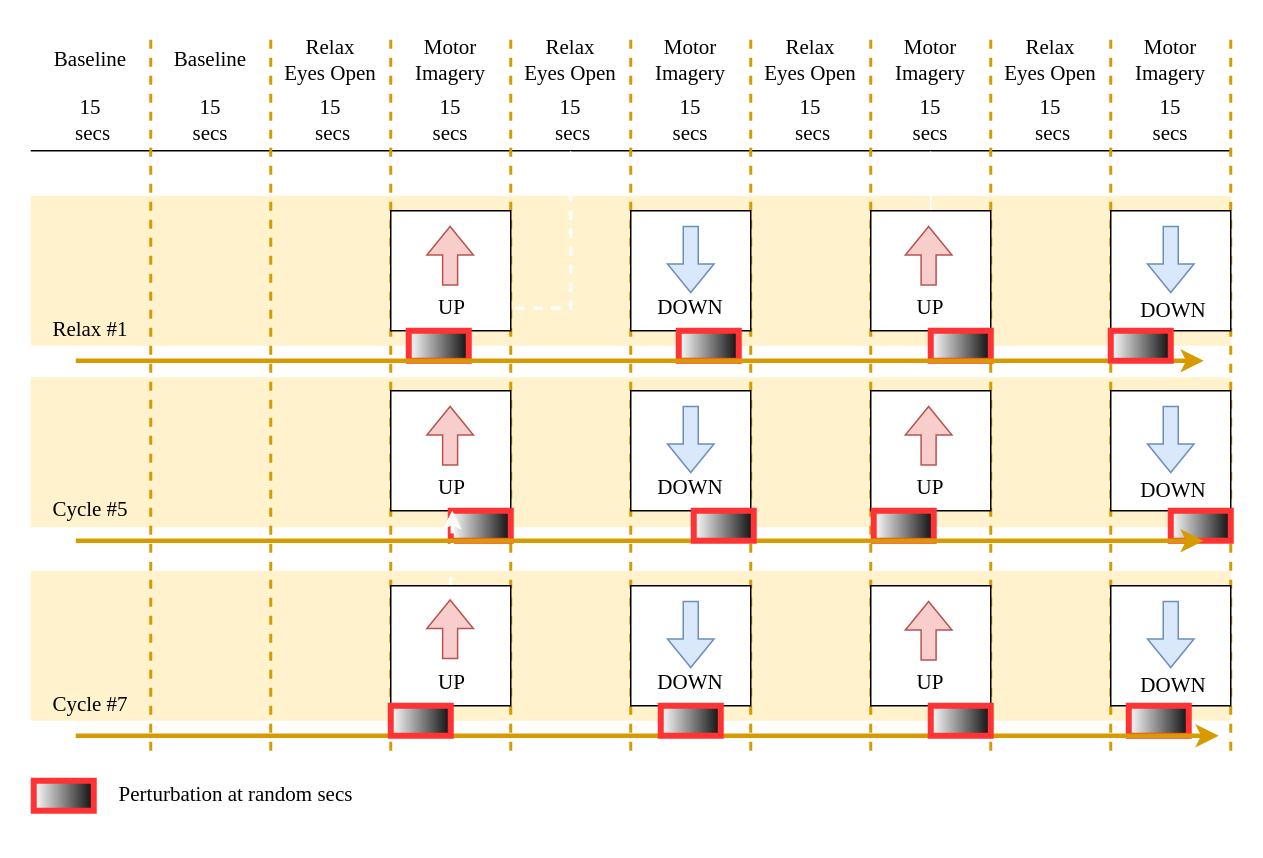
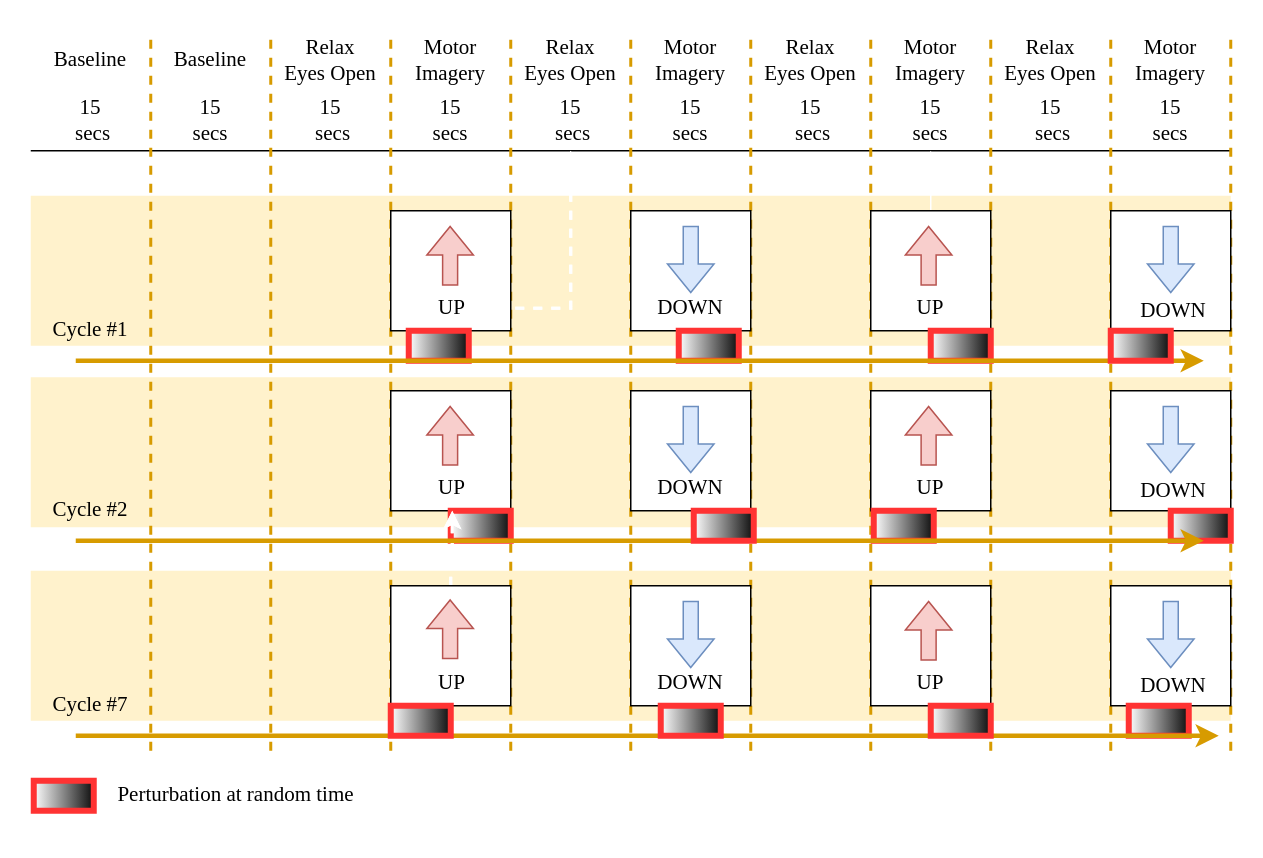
(91, 331) -> (91, 331)
(91, 511) -> (91, 511)
(236, 796) -> (236, 796)
